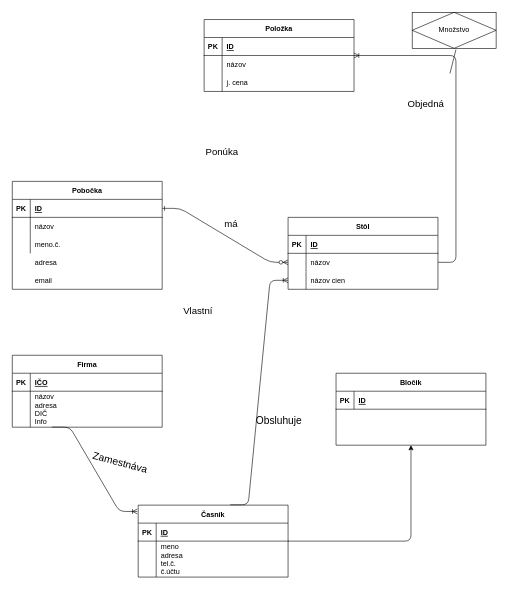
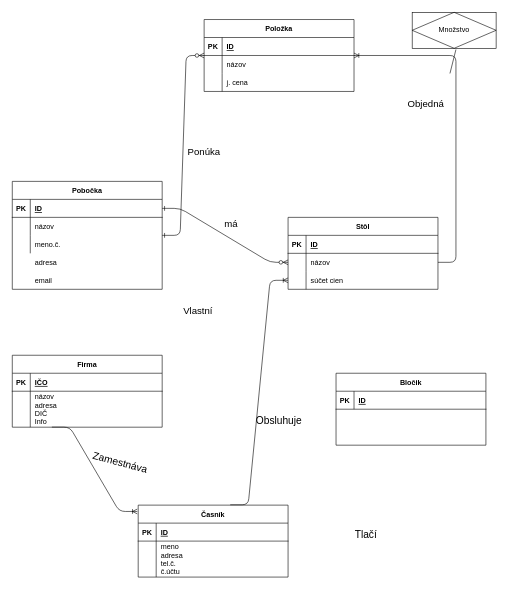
none -> (186, 65)
(222, 152) -> (204, 152)
(329, 281) -> (329, 281)
none -> (366, 536)
(410, 540) -> none
